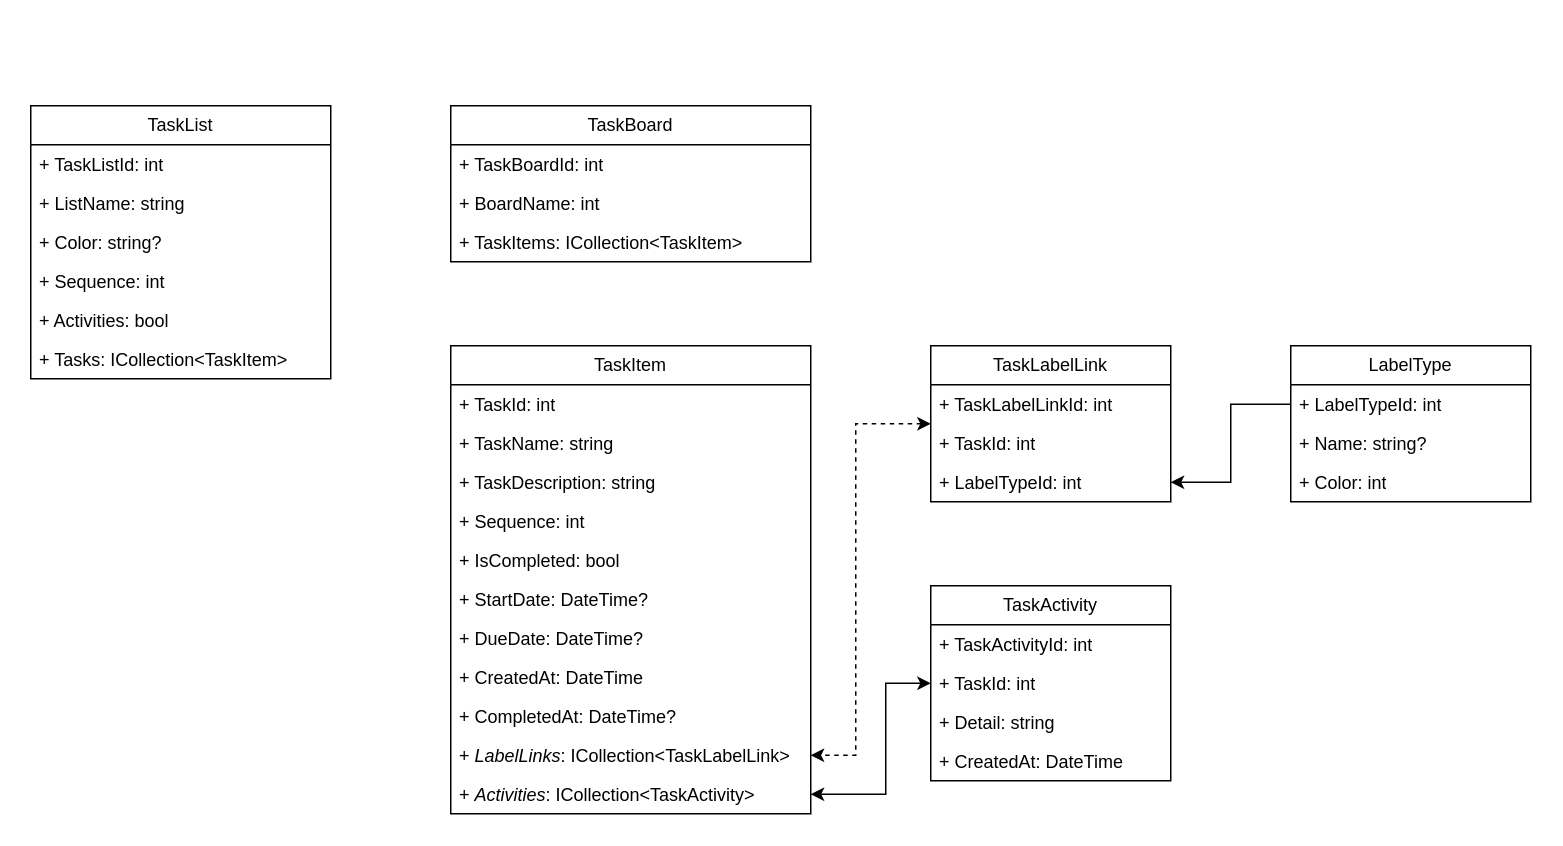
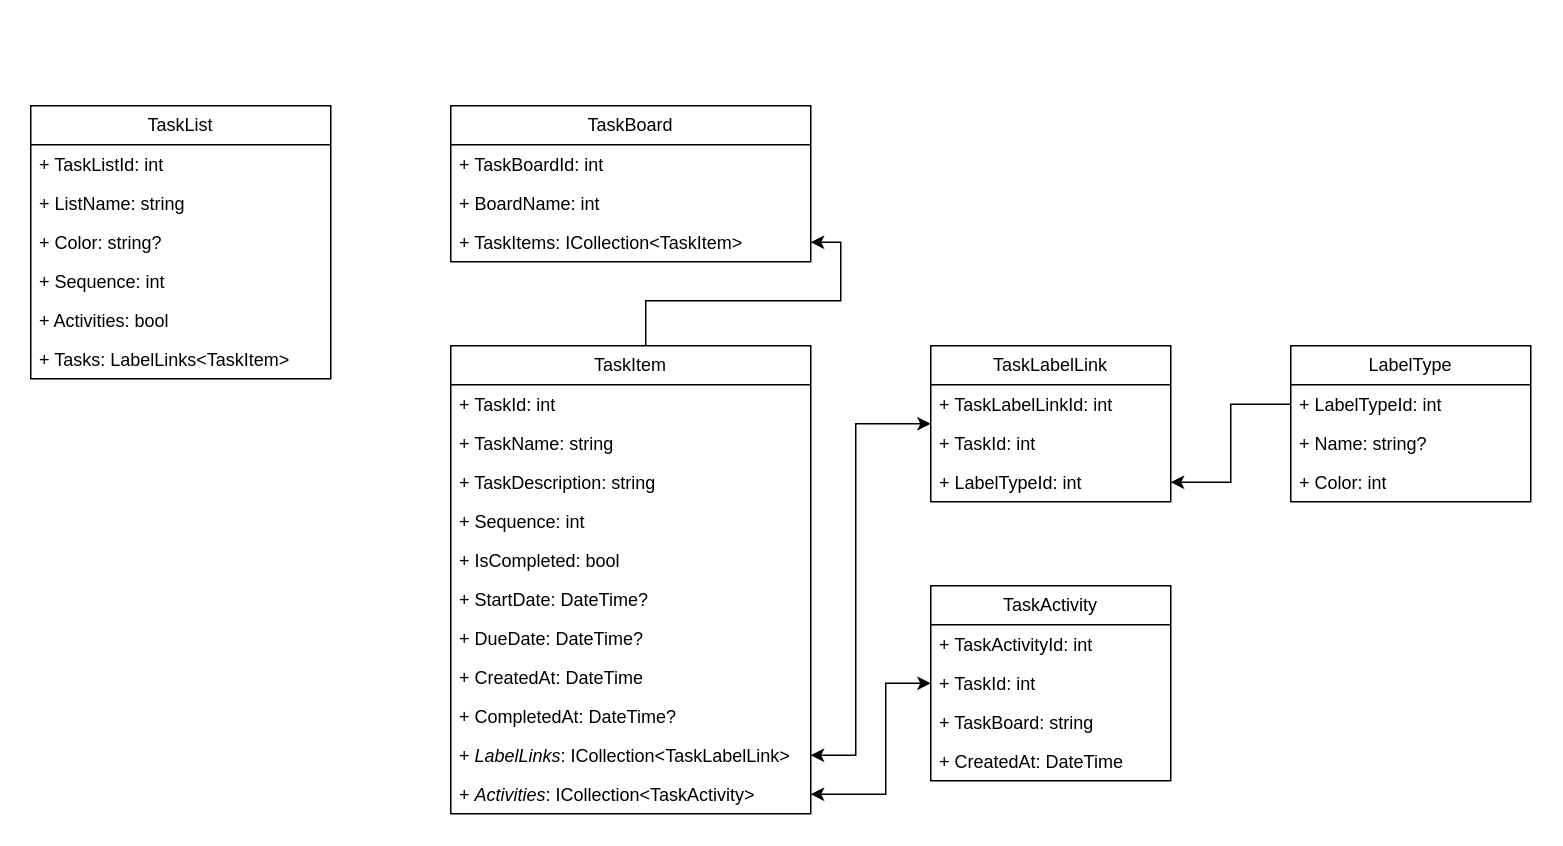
none -> (761, 301)
(177, 361) -> (174, 361)
(856, 575) -> (856, 575)
(1006, 724) -> (1026, 724)
